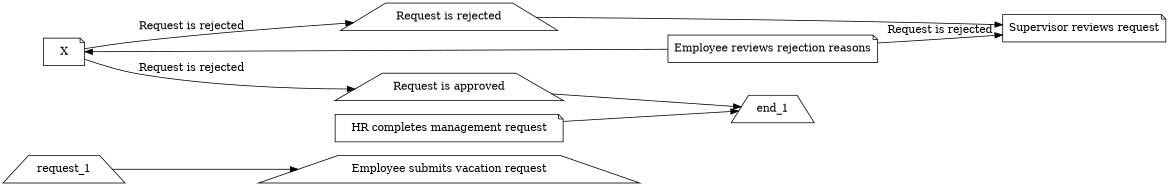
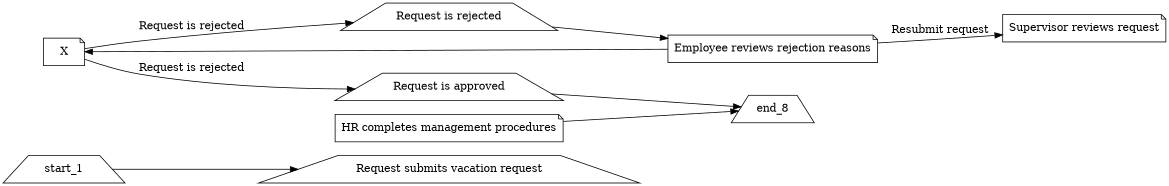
(765, 20) -> (606, 32)
(940, 30) -> (940, 30)
(773, 109) -> (773, 109)
(449, 128) -> (449, 128)
(64, 169) -> (64, 169)
(449, 169) -> (449, 169)
